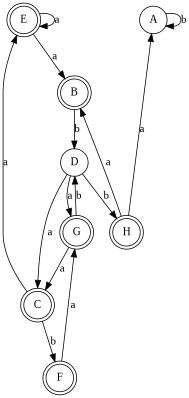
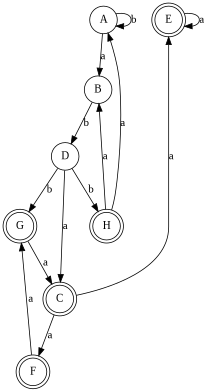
(47, 53) -> (101, 51)
(74, 93) -> (98, 90)
(70, 196) -> (49, 190)
(76, 200) -> none
(53, 342) -> (50, 335)
